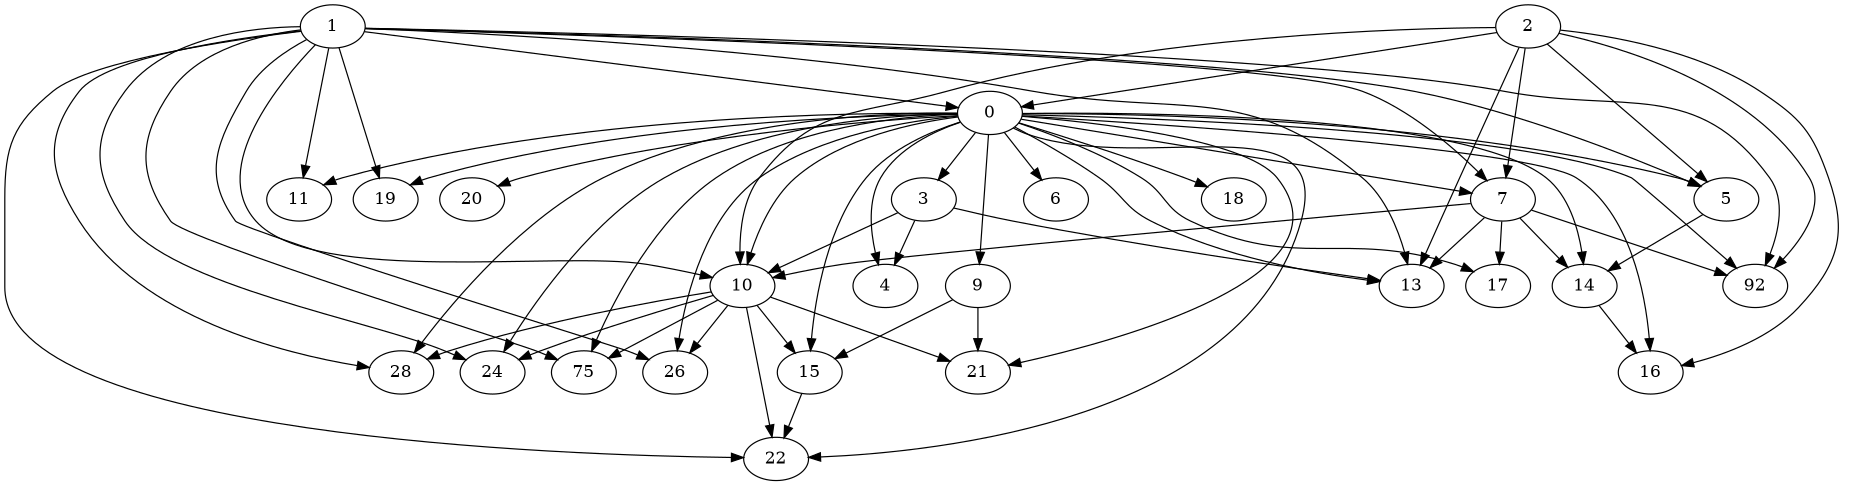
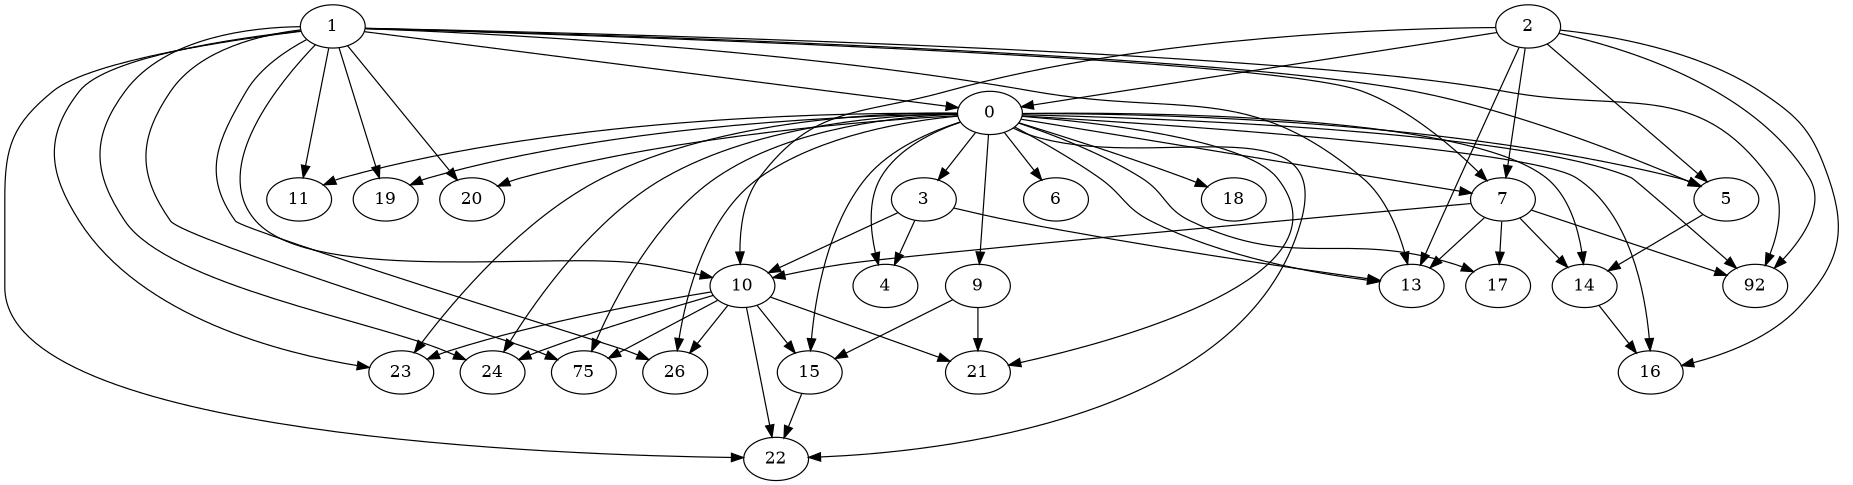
none -> (399, 108)
(832, 154) -> none
(401, 372) -> (401, 372)
